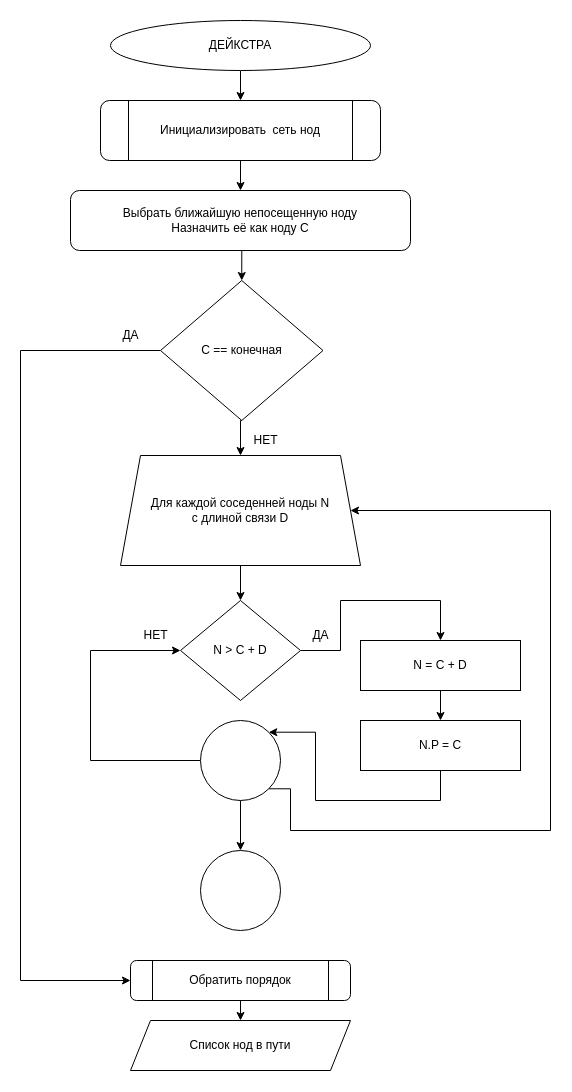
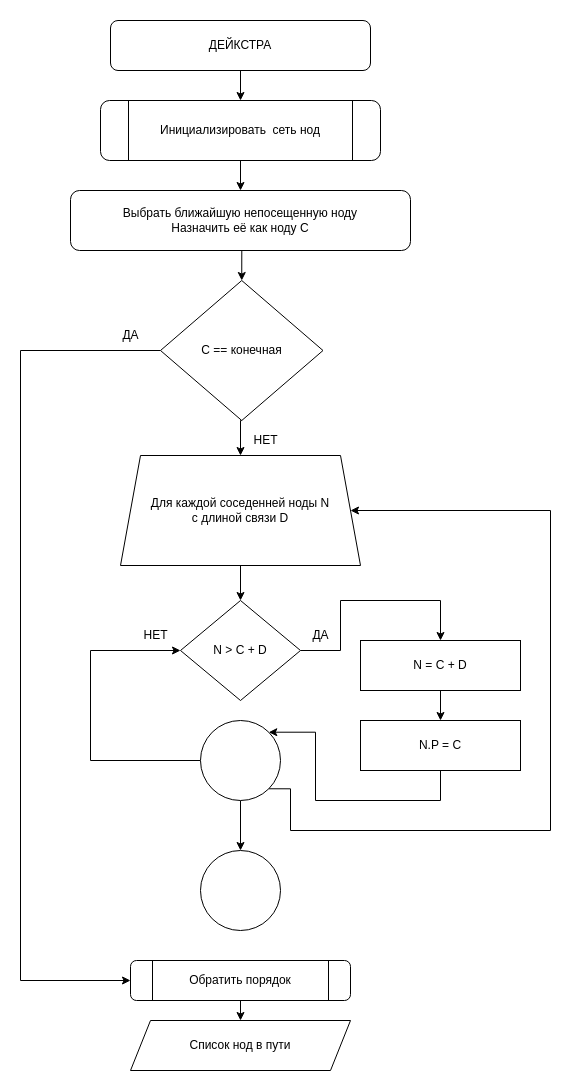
(241, 46) -> (241, 46)
